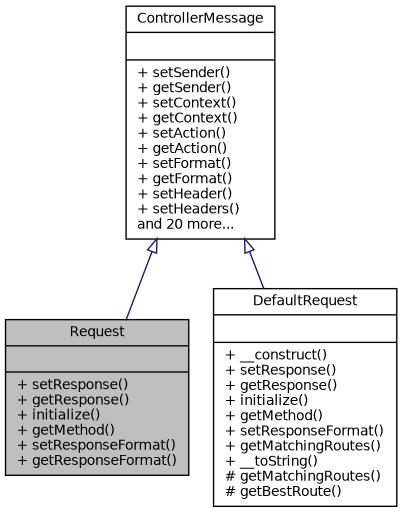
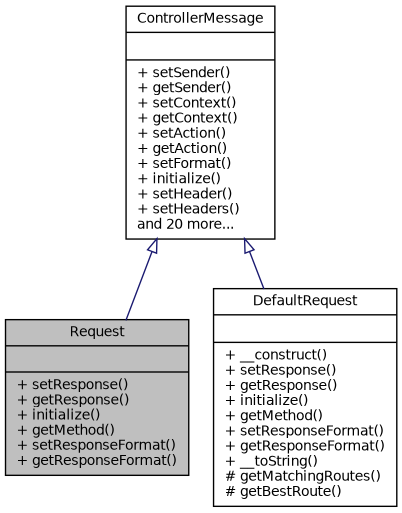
(185, 179) -> (179, 179)
(303, 446) -> (305, 446)
